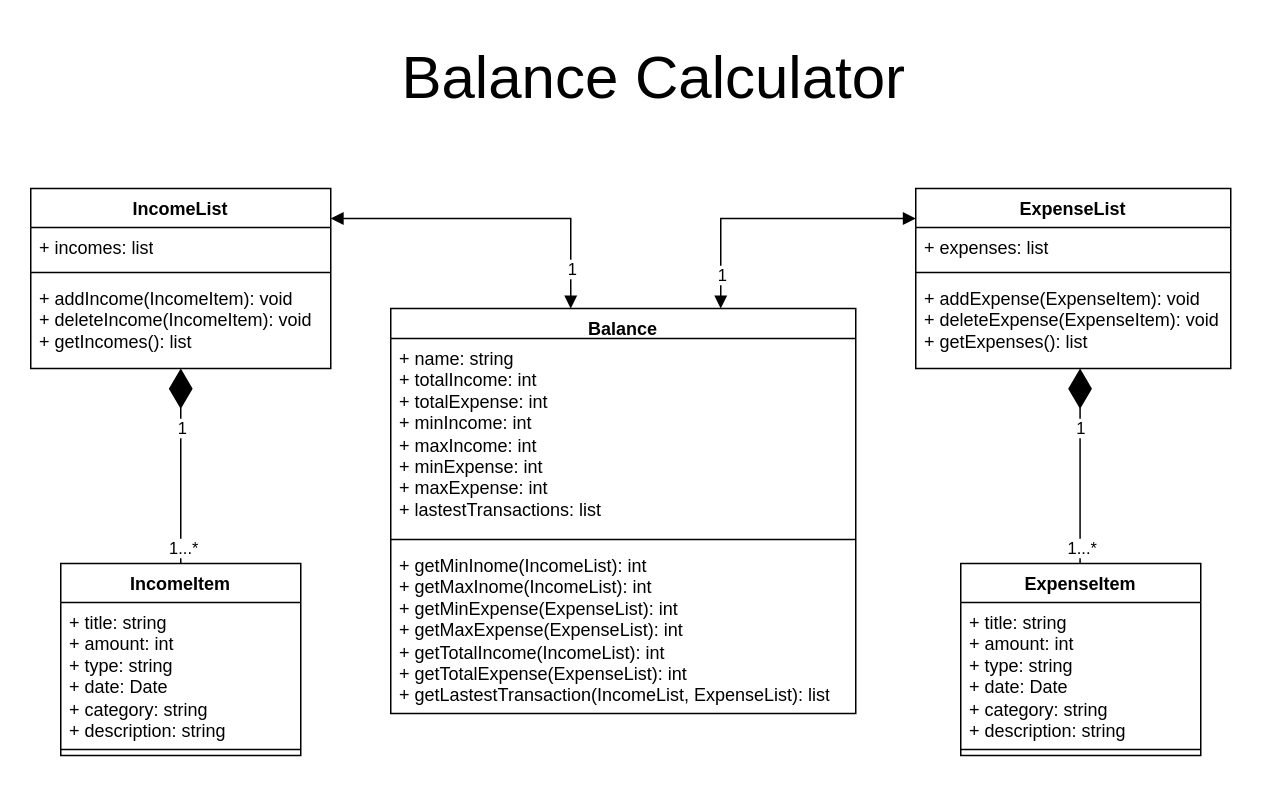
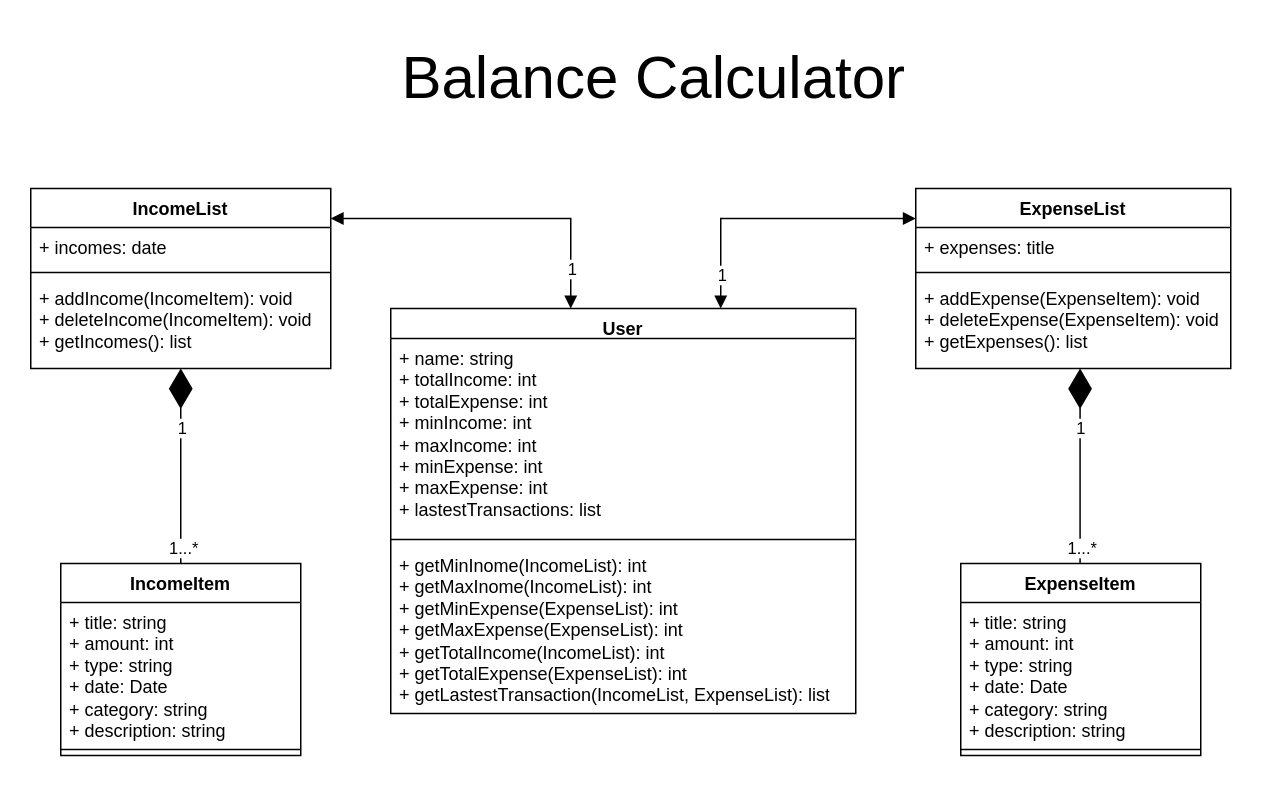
(101, 249) -> (106, 249)
(994, 249) -> (999, 249)
(623, 330) -> (623, 330)
